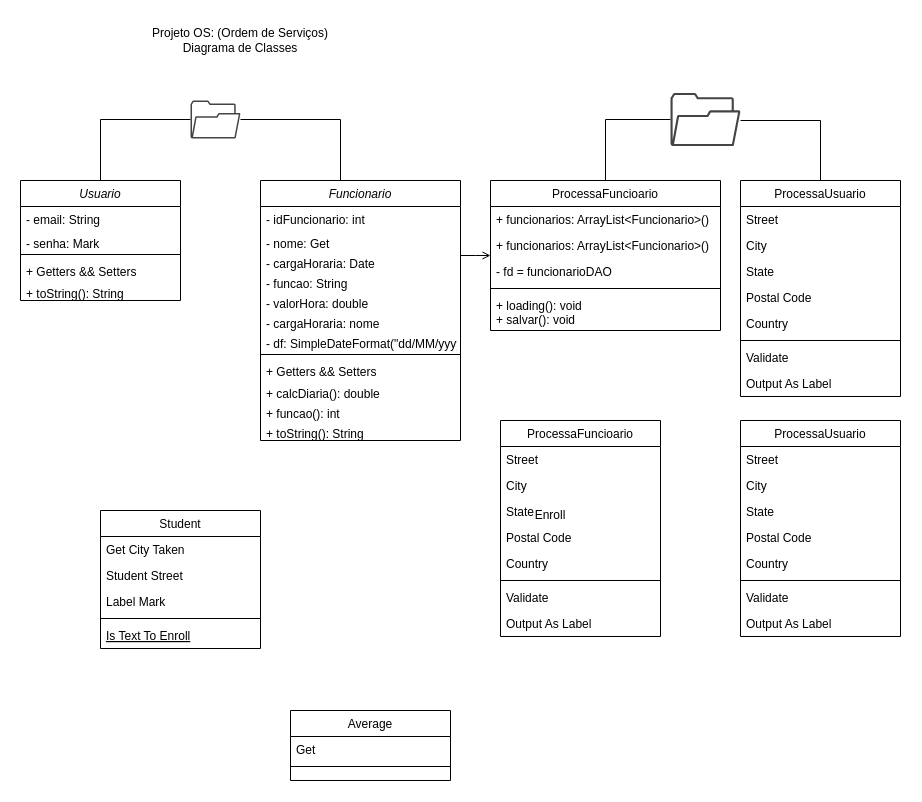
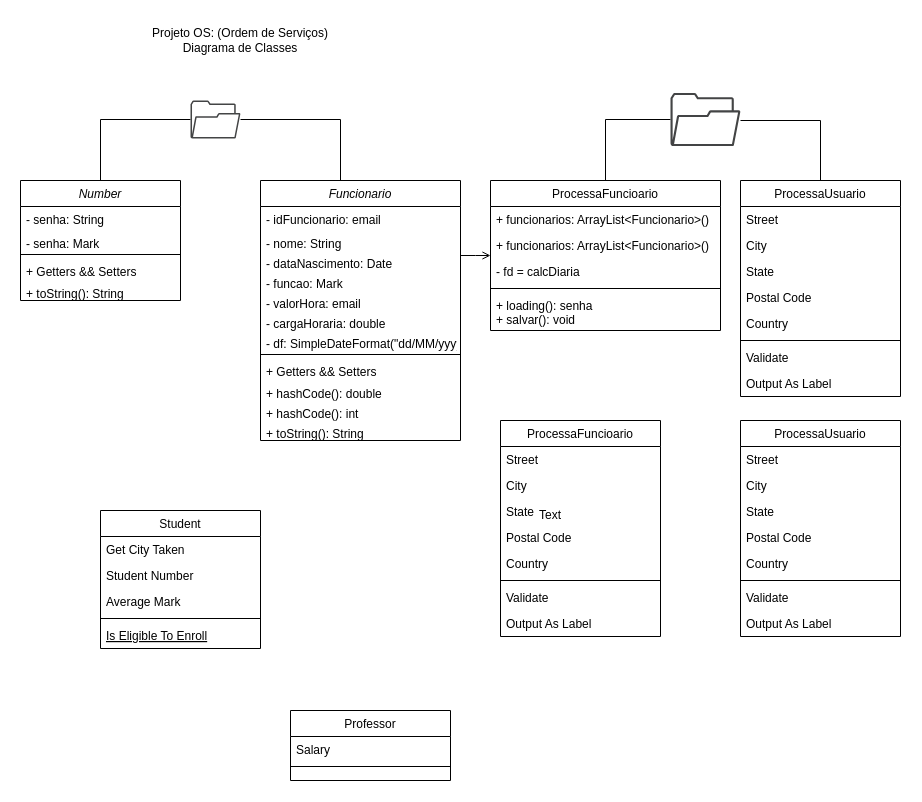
(100, 194) -> (100, 194)
(67, 220) -> (70, 220)
(322, 220) -> (327, 220)
(298, 244) -> (307, 244)
(327, 264) -> (334, 264)
(559, 272) -> (544, 272)
(314, 284) -> (308, 284)
(322, 304) -> (317, 304)
(544, 306) -> (549, 306)
(327, 324) -> (332, 324)
(329, 394) -> (327, 394)
(310, 414) -> (317, 414)
(551, 516) -> (551, 516)
(151, 576) -> (151, 576)
(136, 602) -> (145, 602)
(155, 636) -> (163, 636)
(370, 724) -> (370, 724)
(306, 750) -> (315, 750)
